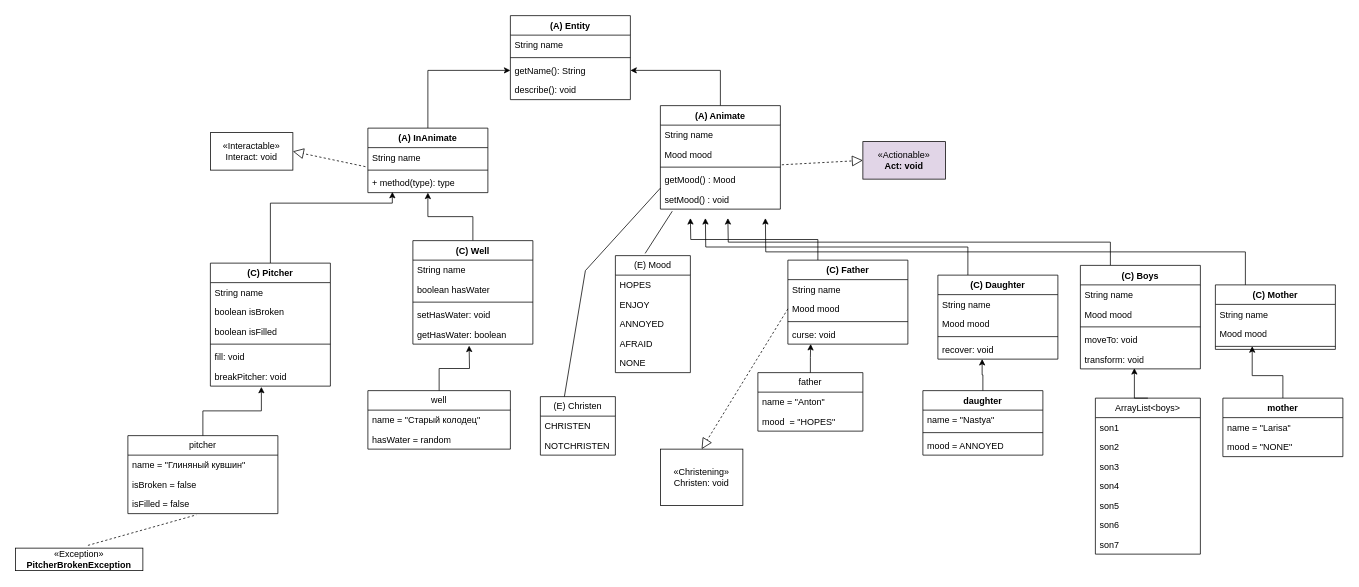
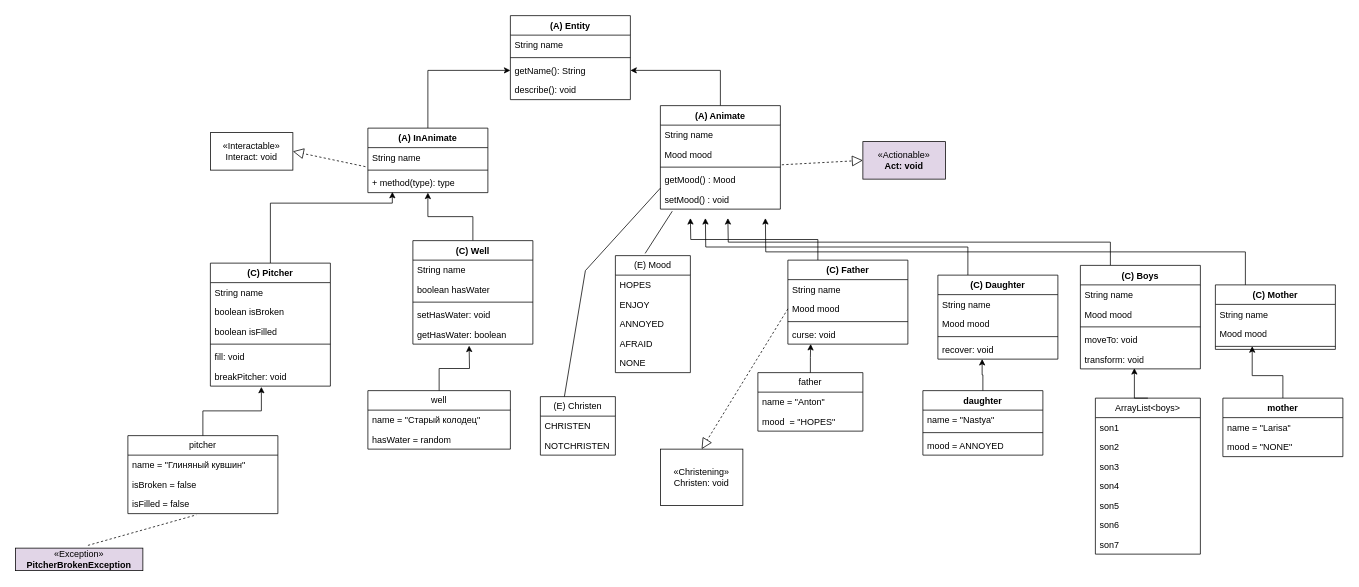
(79, 559) -> (79, 559)
